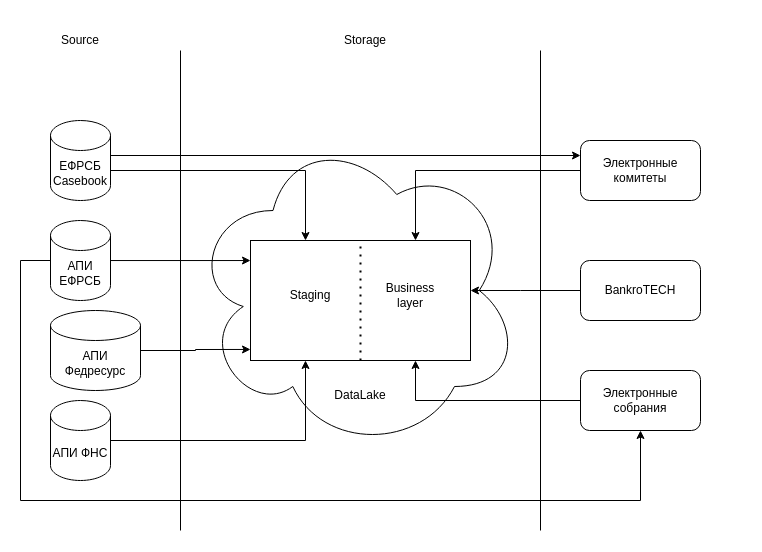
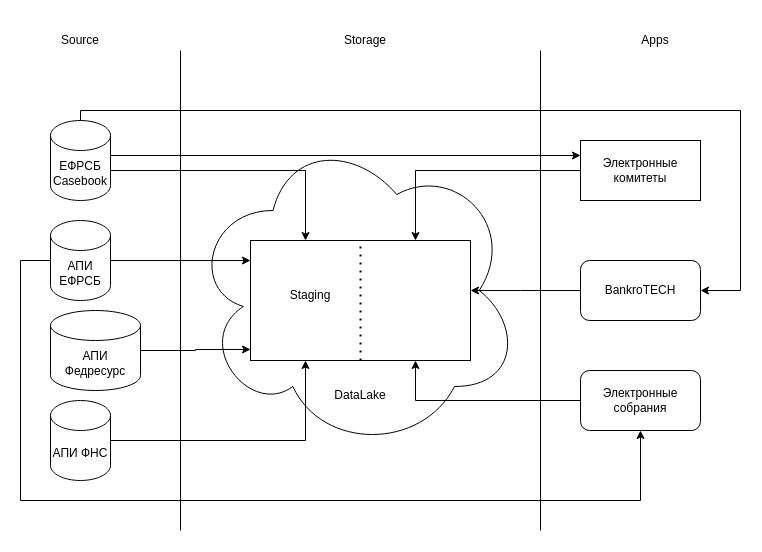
none -> (656, 41)
none -> (512, 111)
(641, 171) -> (641, 171)
(411, 296) -> none
